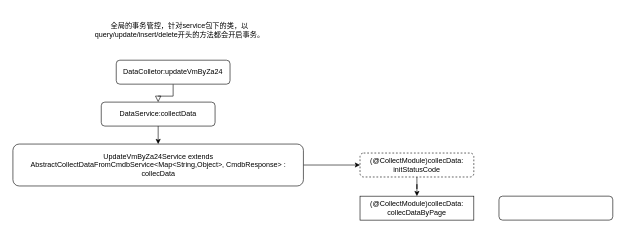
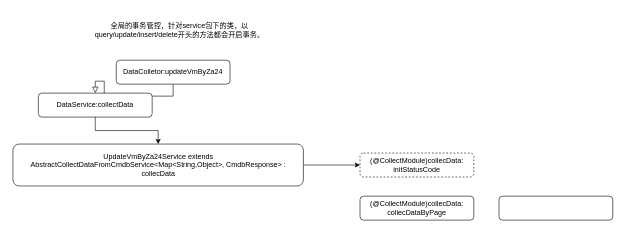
(158, 114) -> (95, 105)
(417, 187) -> none
(417, 209) -> (417, 209)
